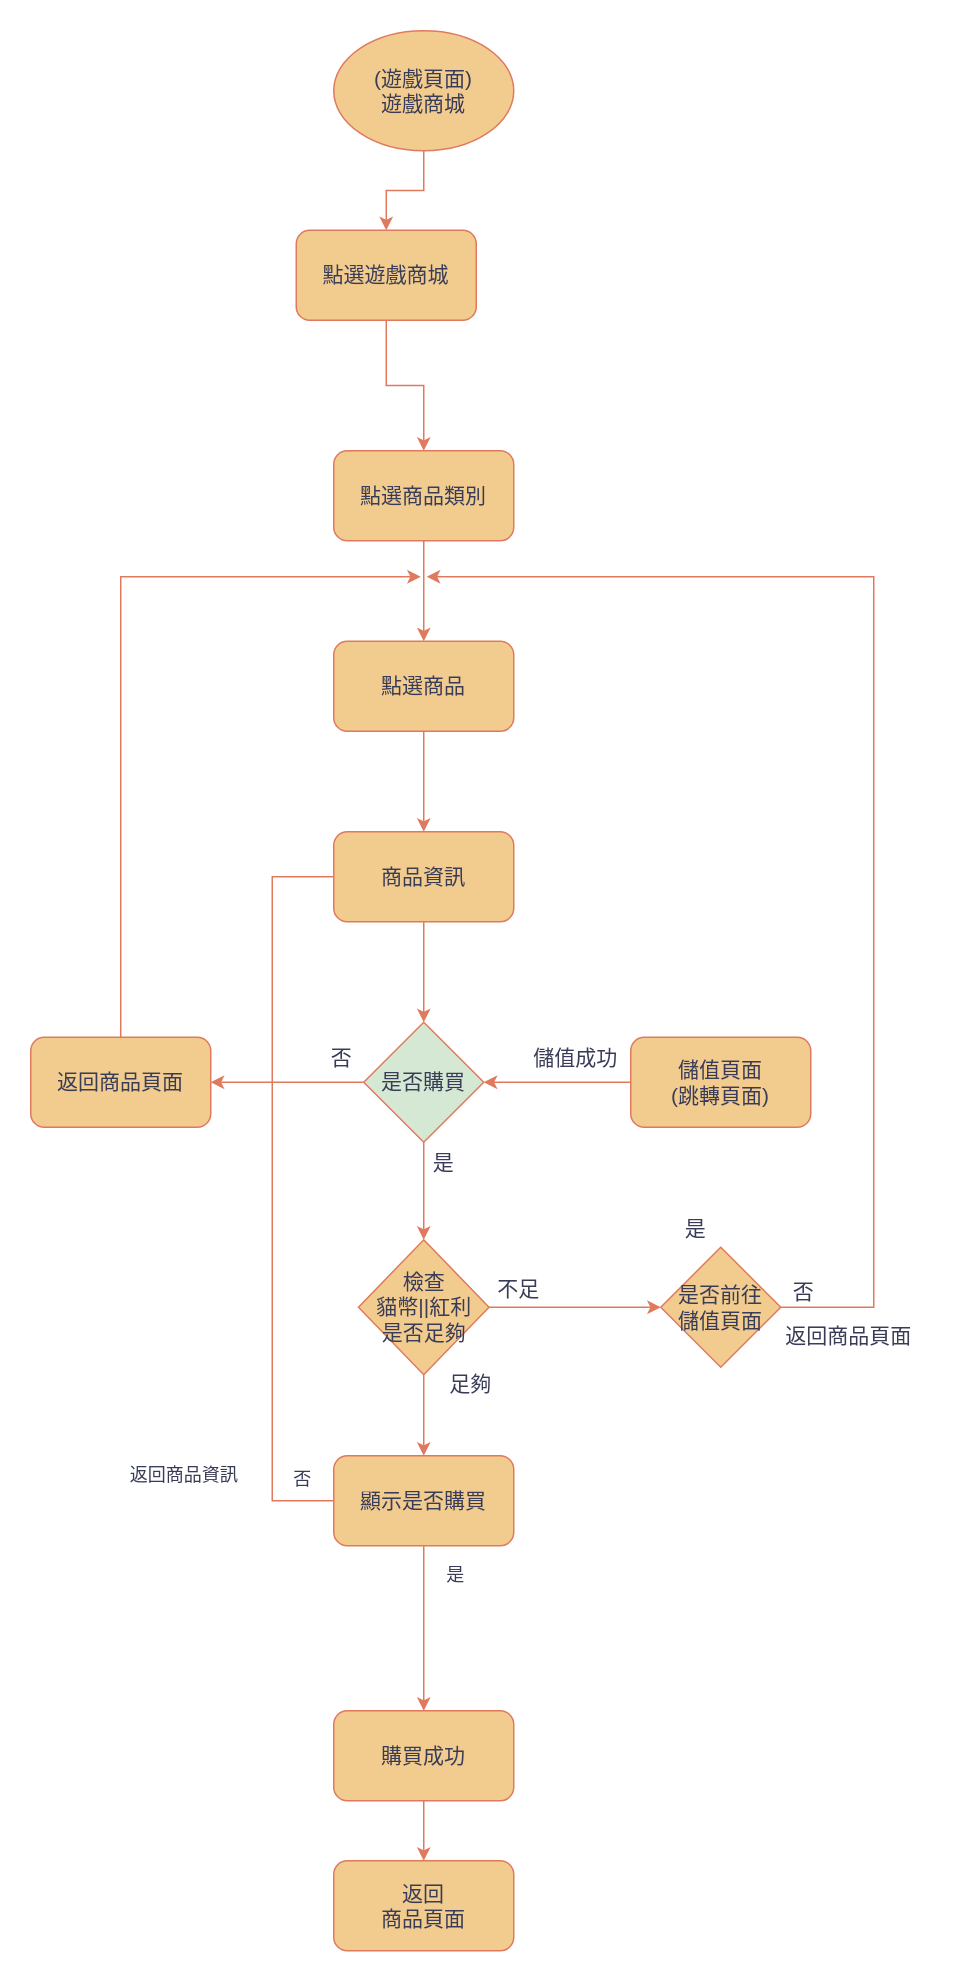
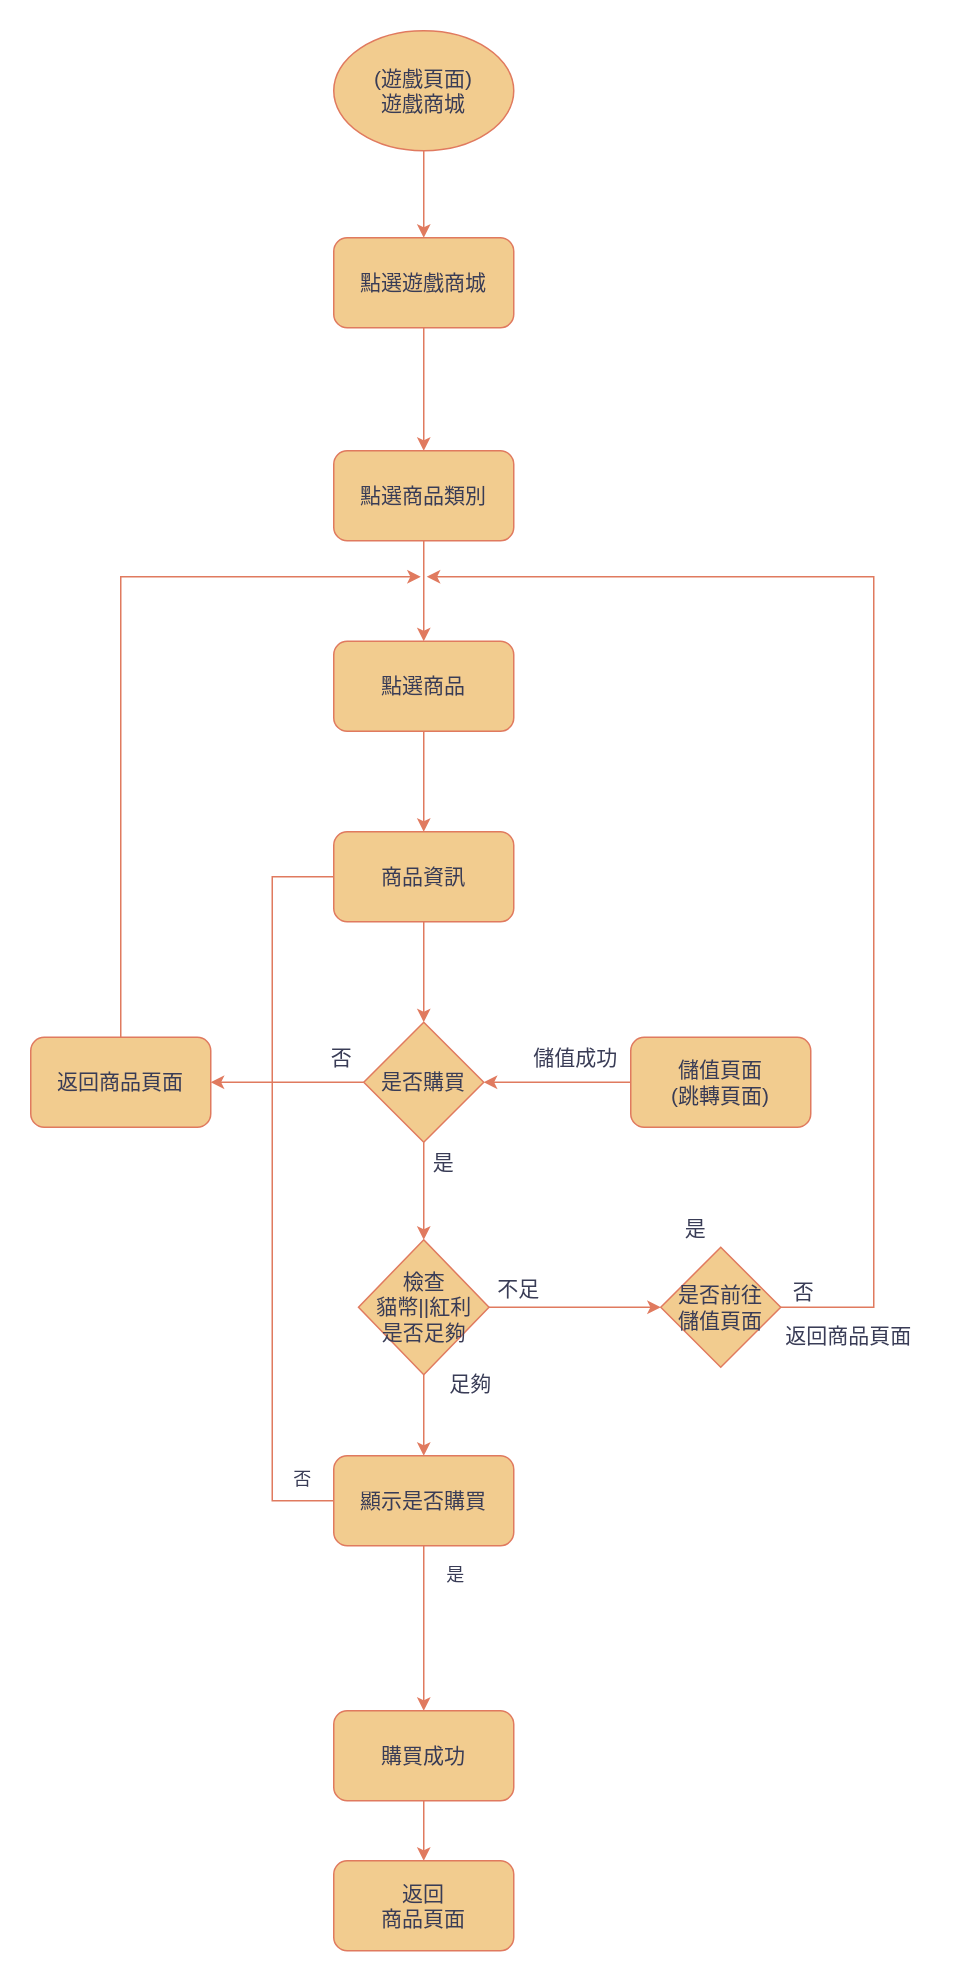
(386, 275) -> (424, 283)
(424, 1082) -> (424, 1082)
(184, 1475) -> none
